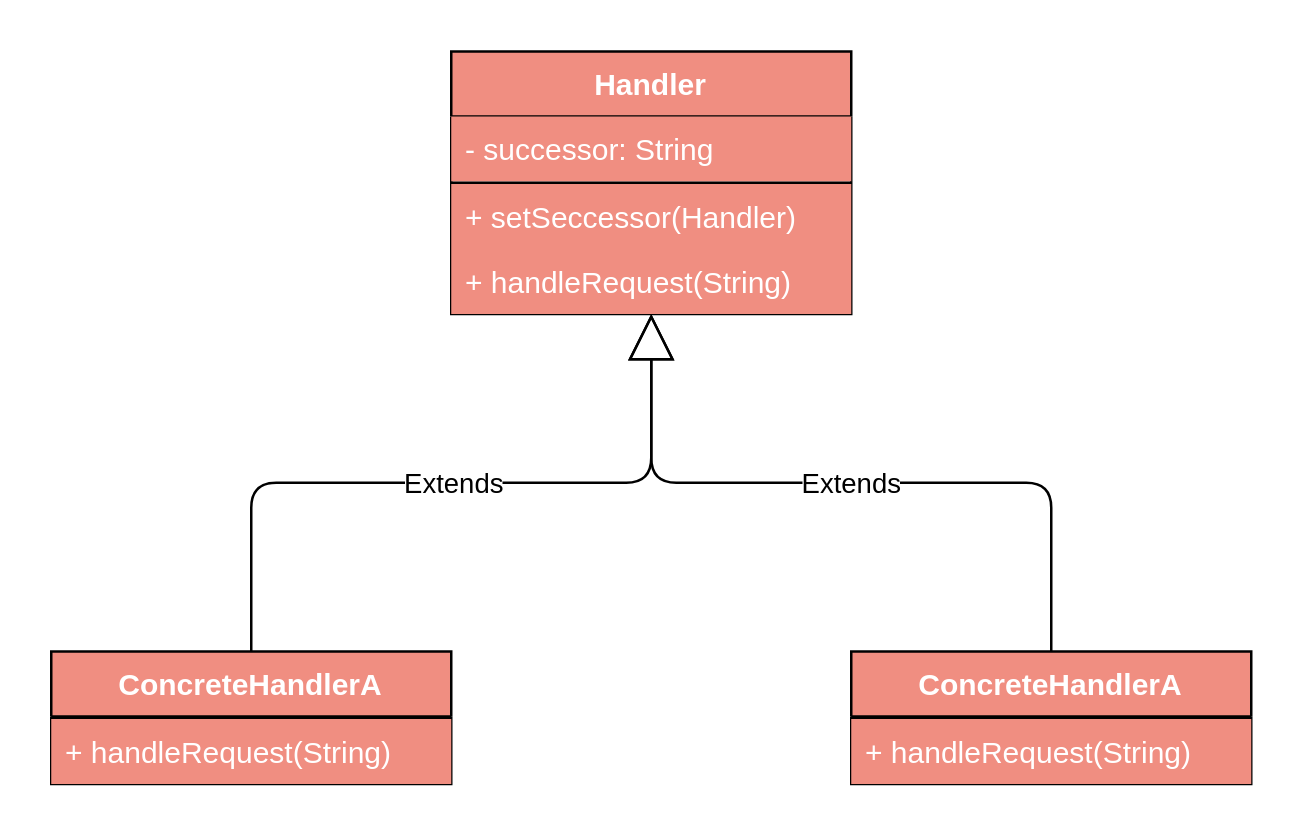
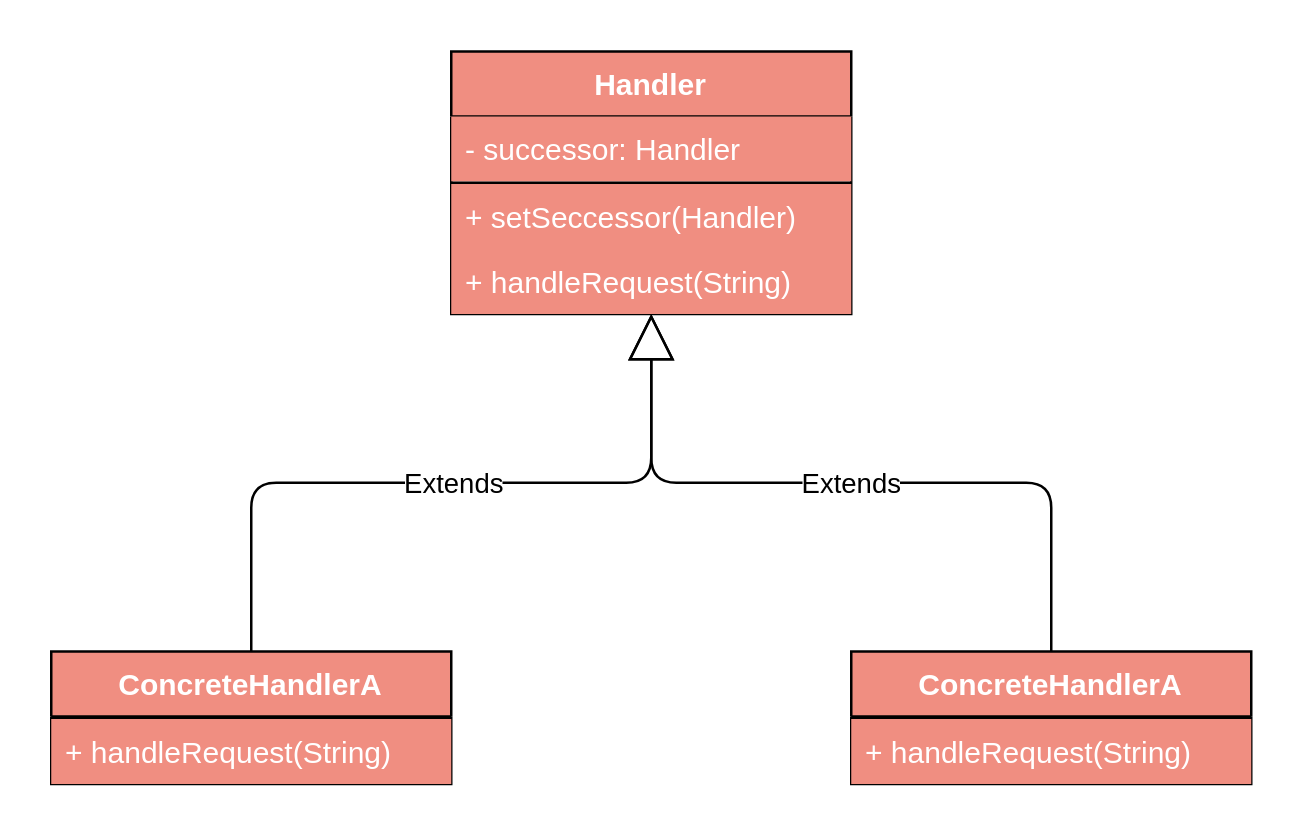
(609, 150) -> (617, 150)
